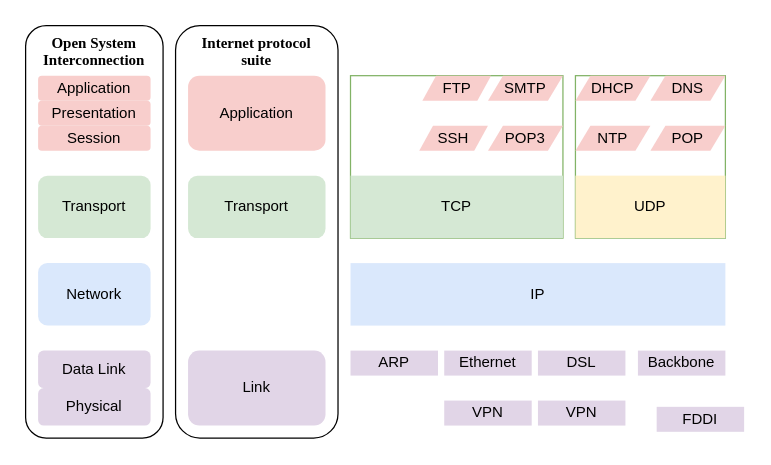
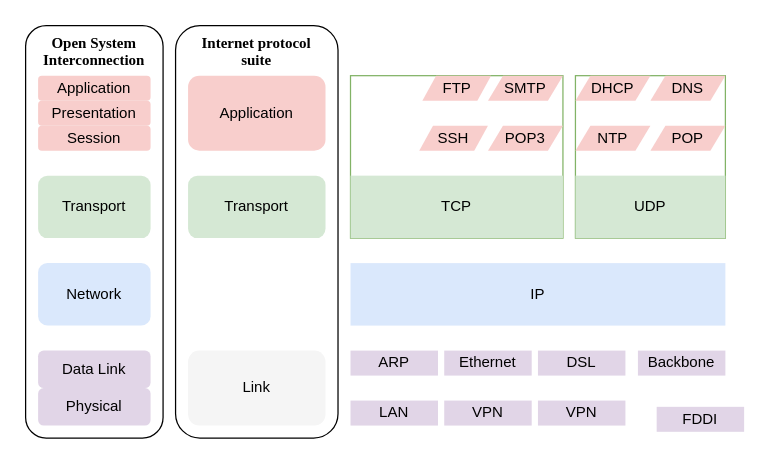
(651, 207) -> (651, 207)
(257, 388) -> (257, 388)
none -> (394, 413)
